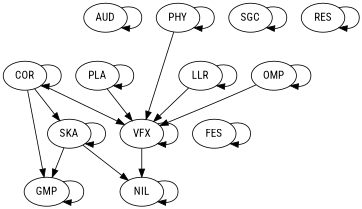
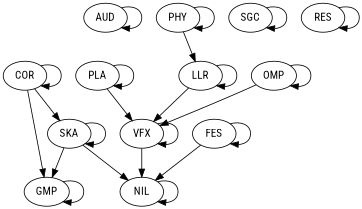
(161, 72) -> (188, 43)
(80, 103) -> none
none -> (181, 160)
